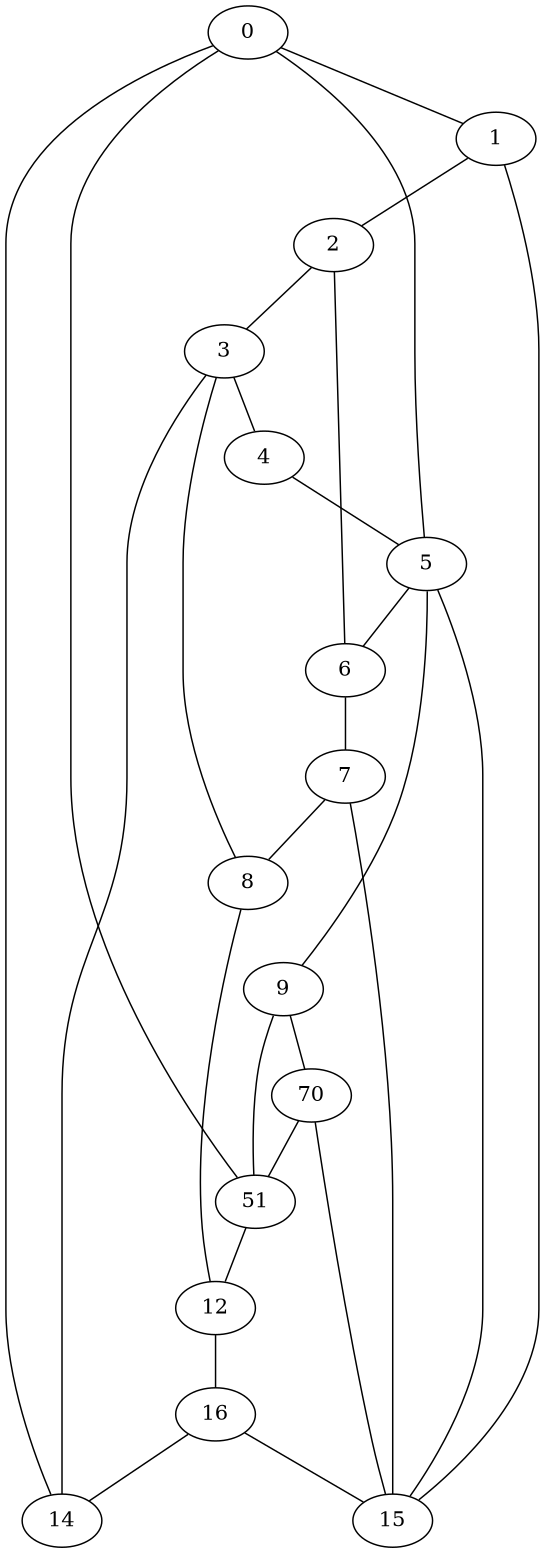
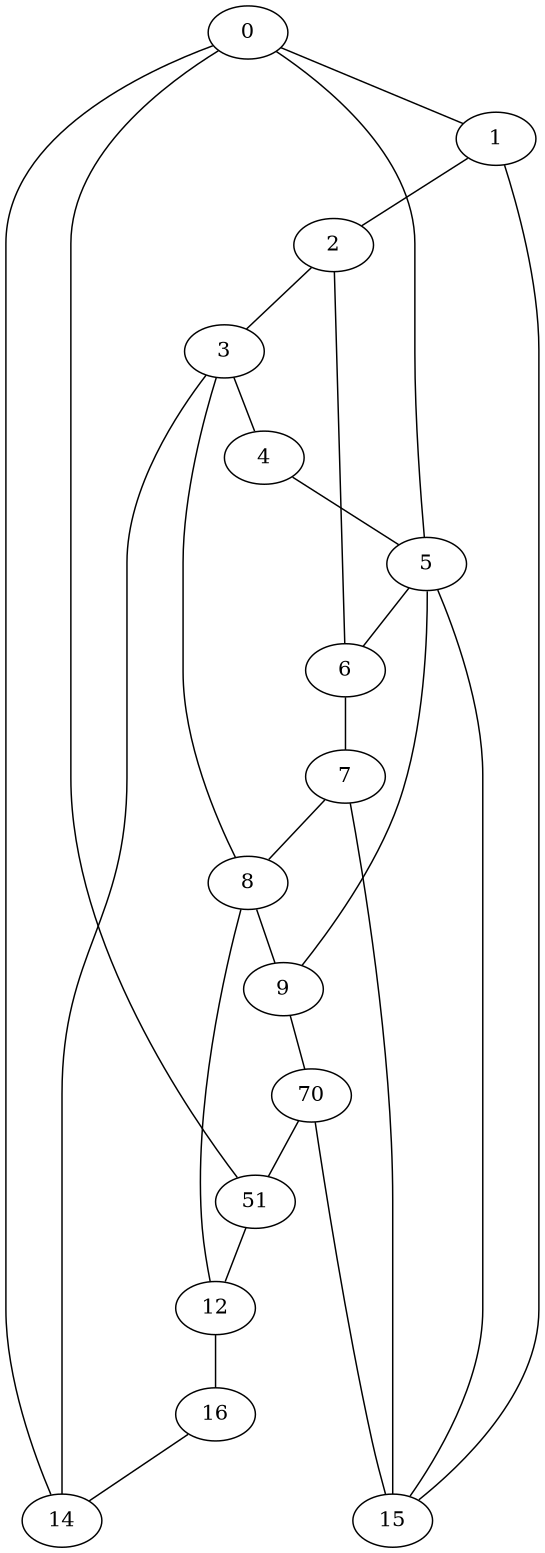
(255, 1094) -> (266, 936)
(304, 1468) -> none
